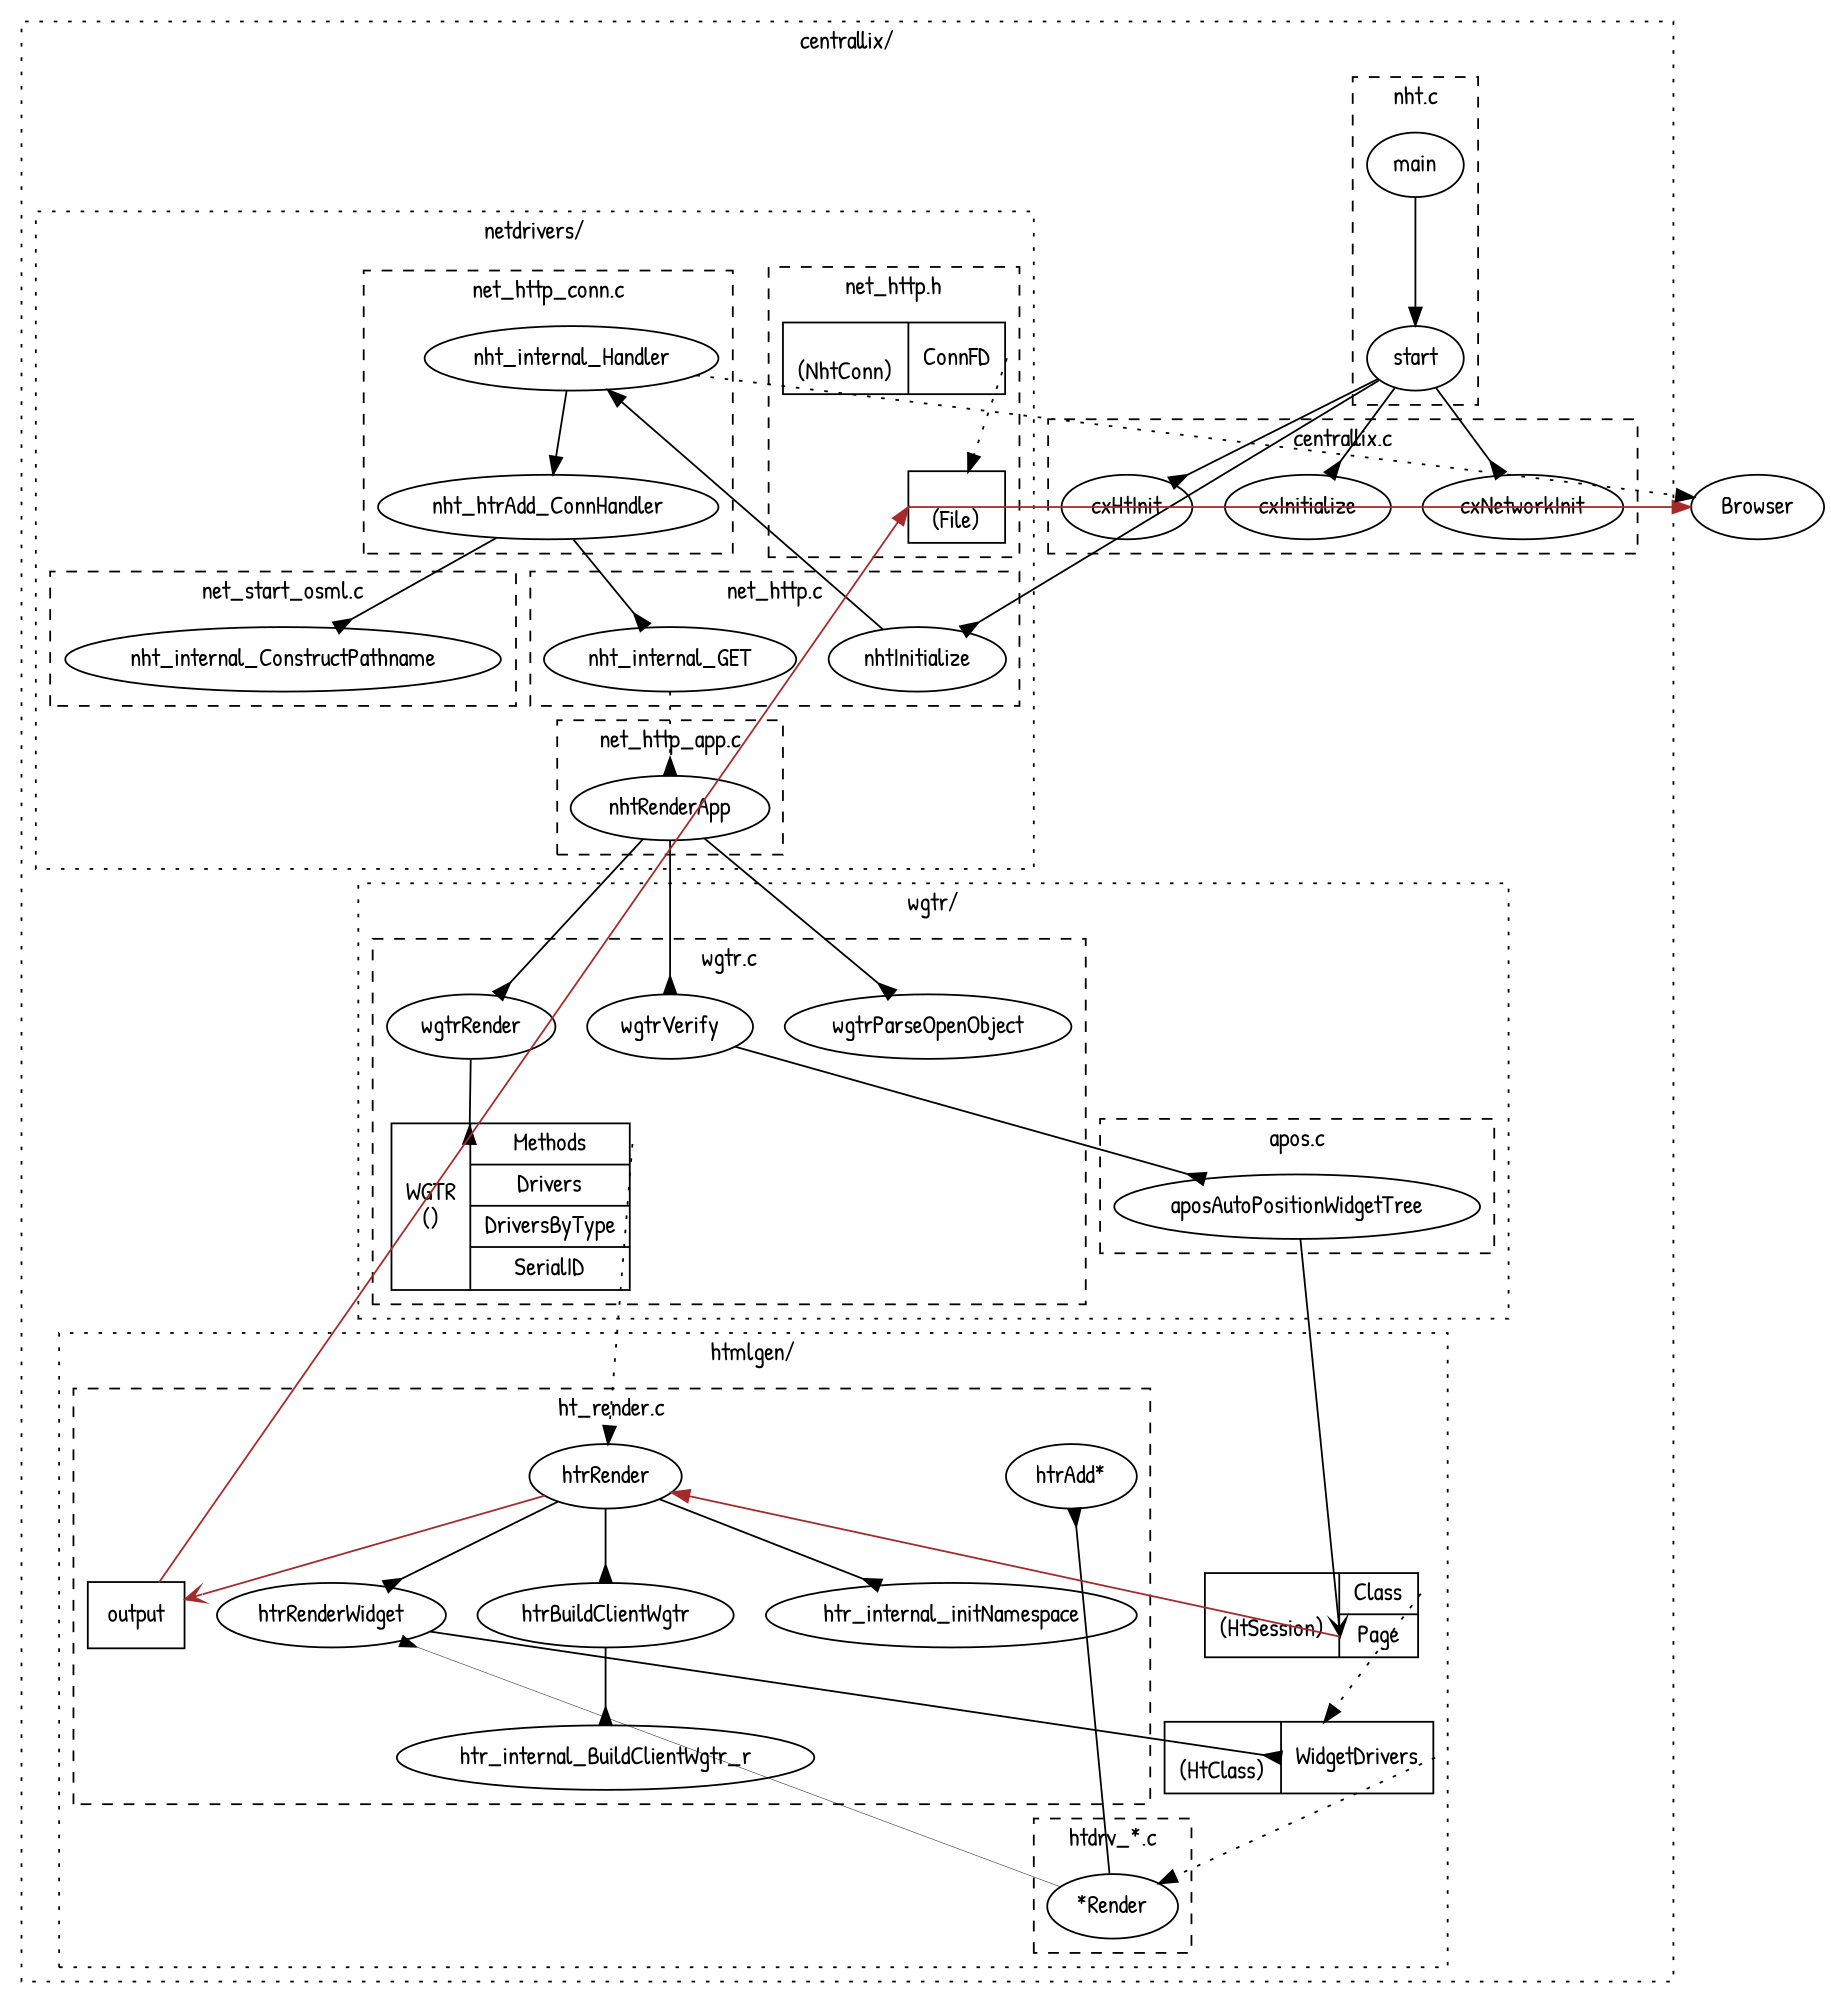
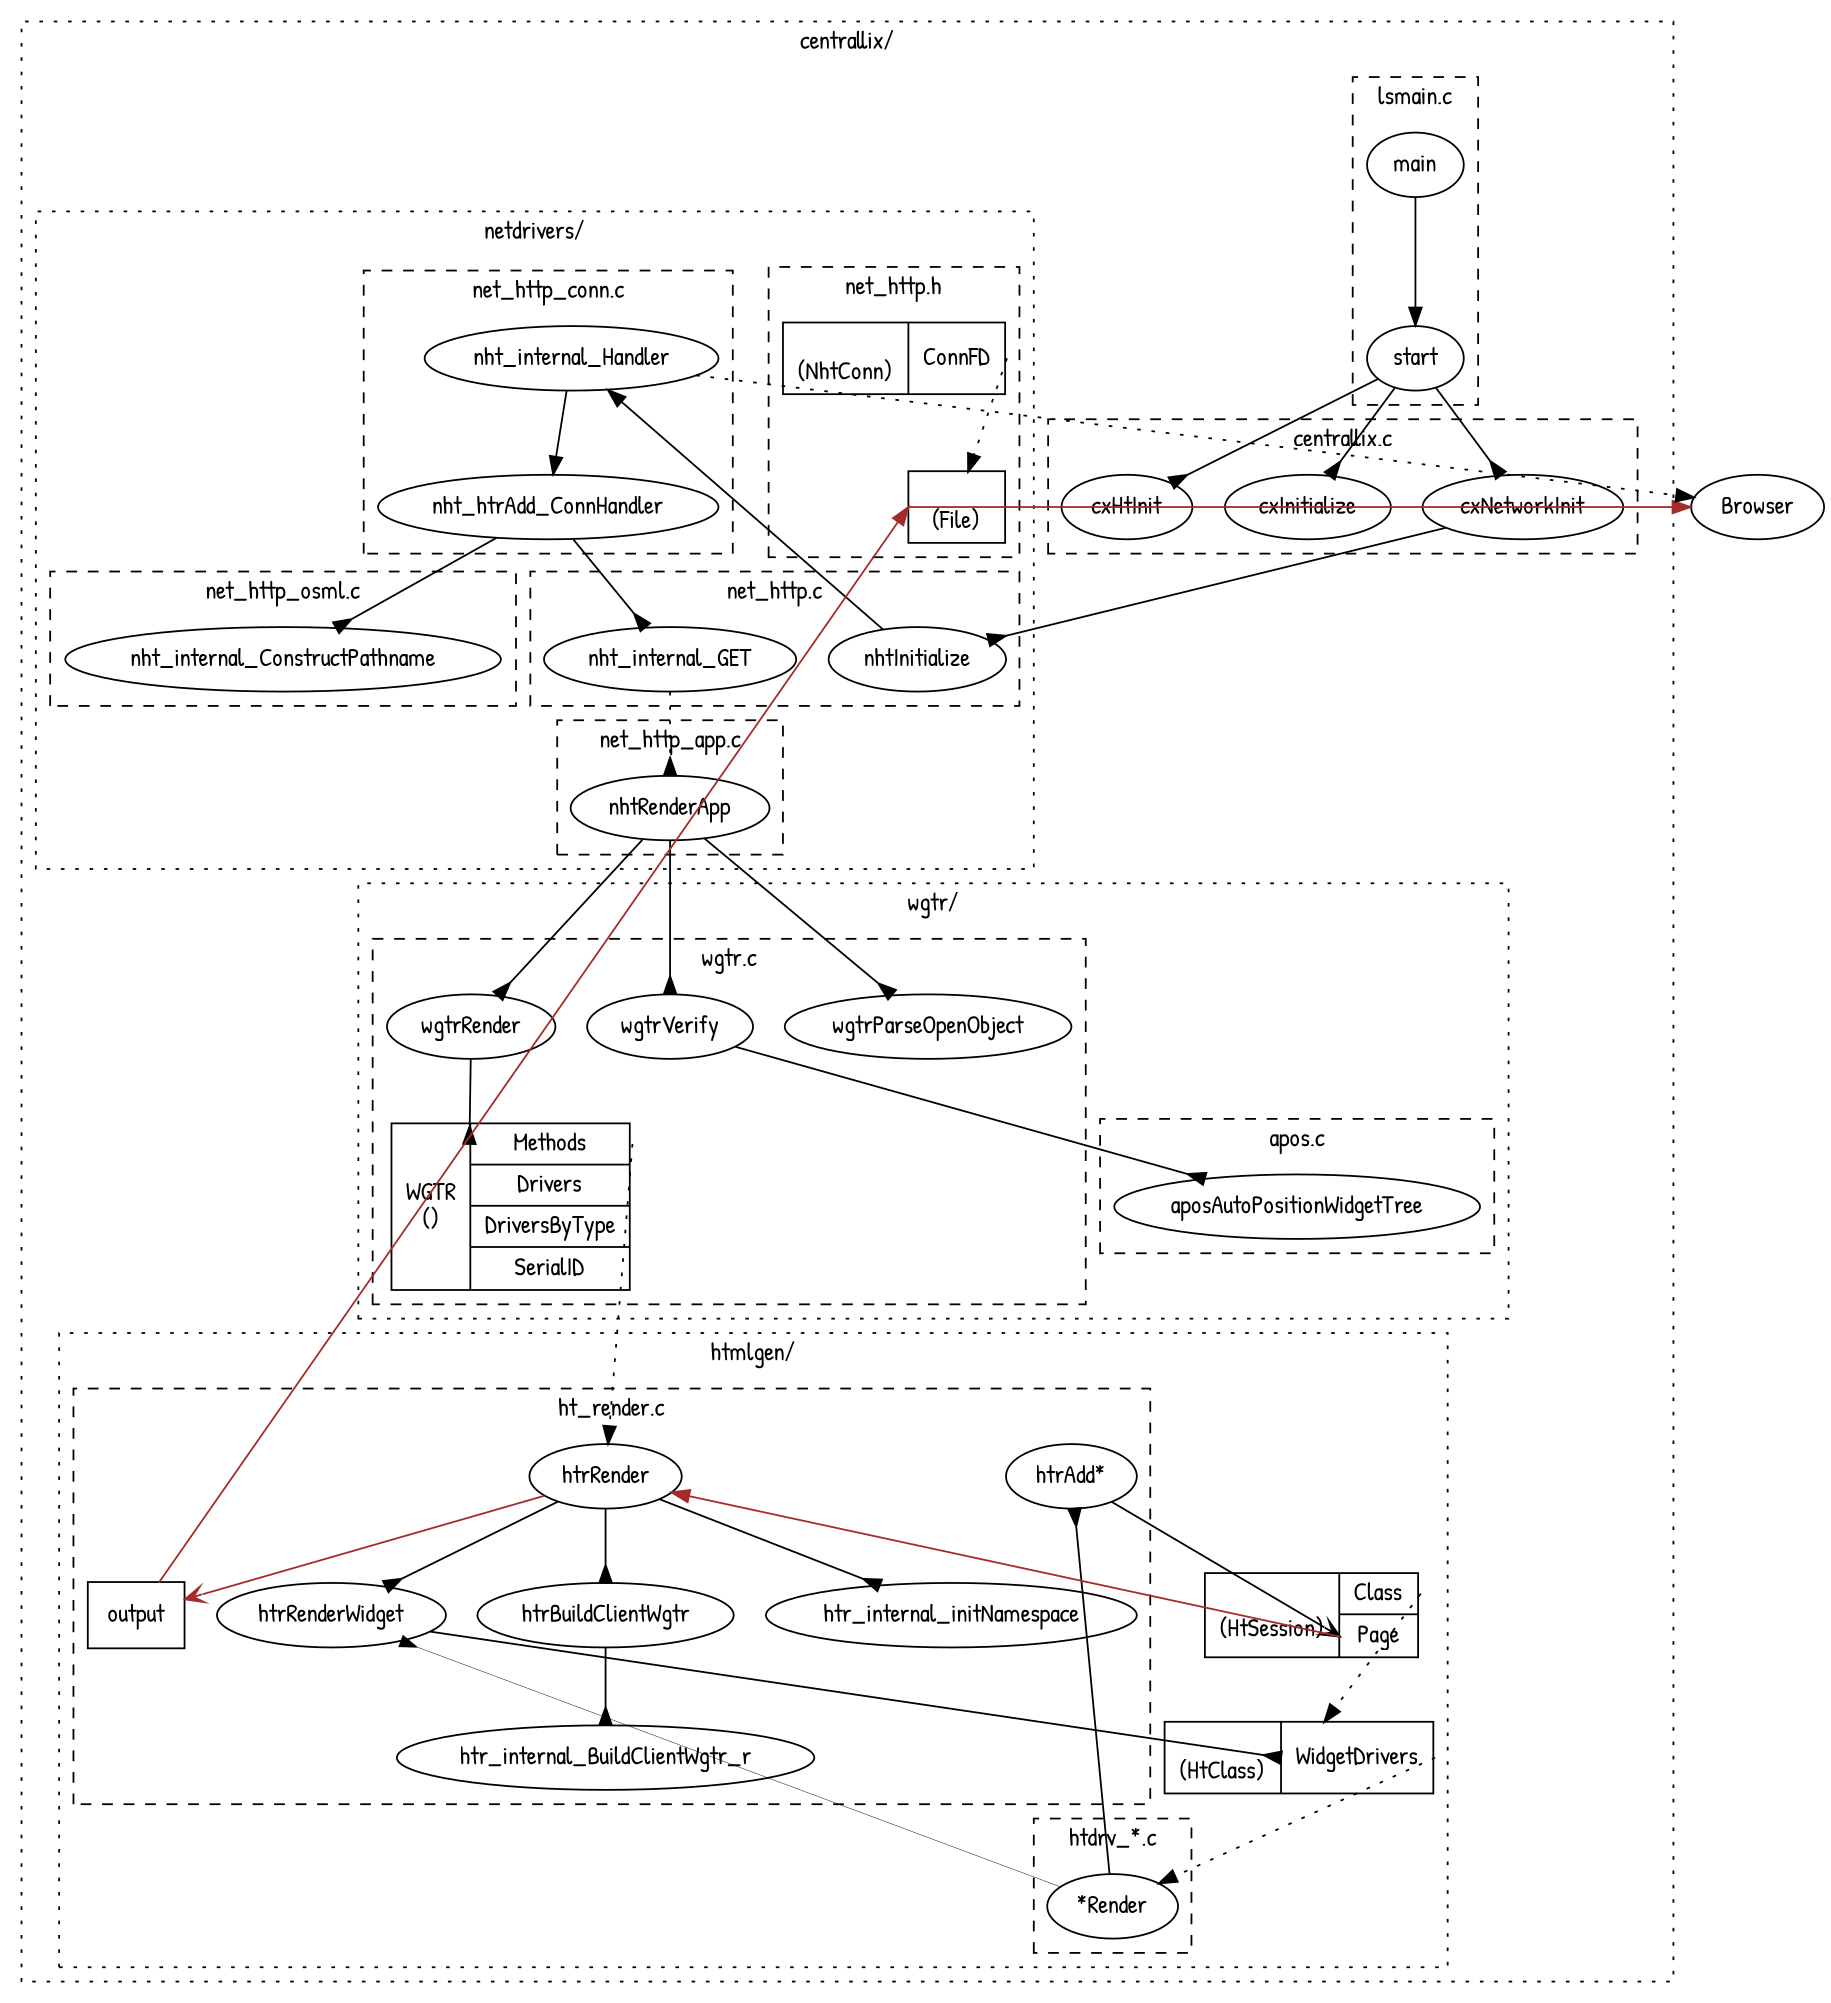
(1415, 98) -> (1415, 98)
(1189, 495) -> (1226, 582)
(283, 592) -> (283, 592)
(1319, 1429) -> (1218, 1565)
